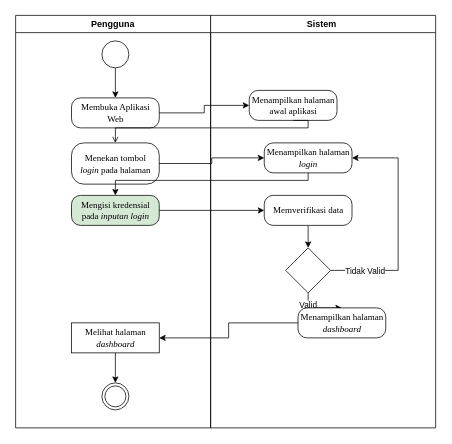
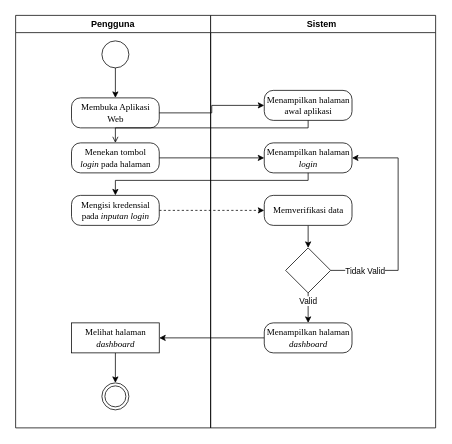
(293, 105) -> (308, 105)
(115, 164) -> (115, 158)
(115, 210) -> (115, 210)
(208, 210) -> (208, 210)
(342, 323) -> (308, 338)
